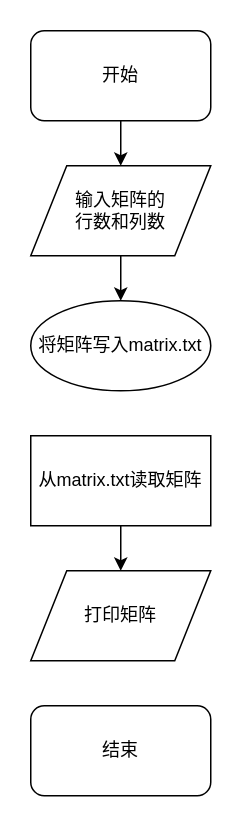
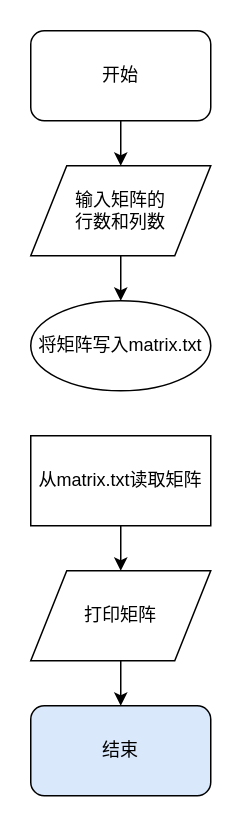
none -> (121, 678)
(121, 751) -> (121, 751)
